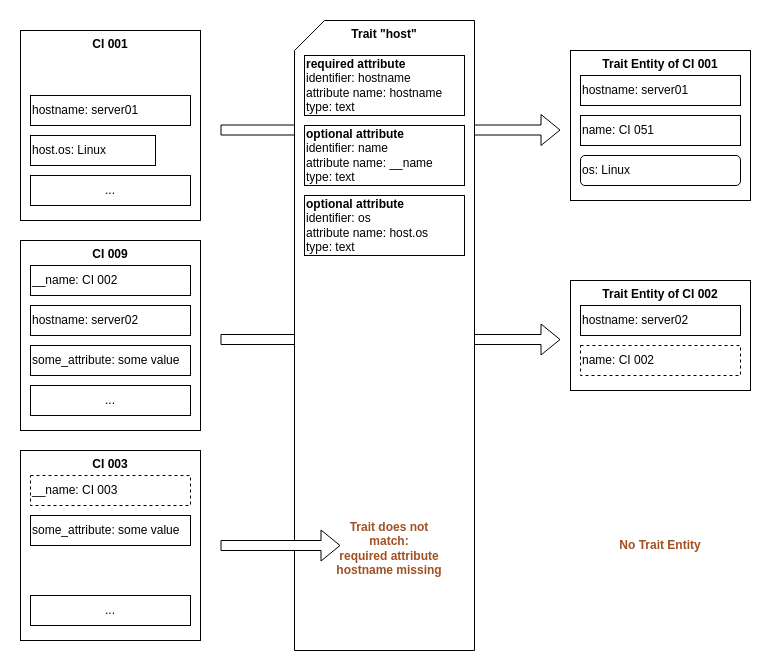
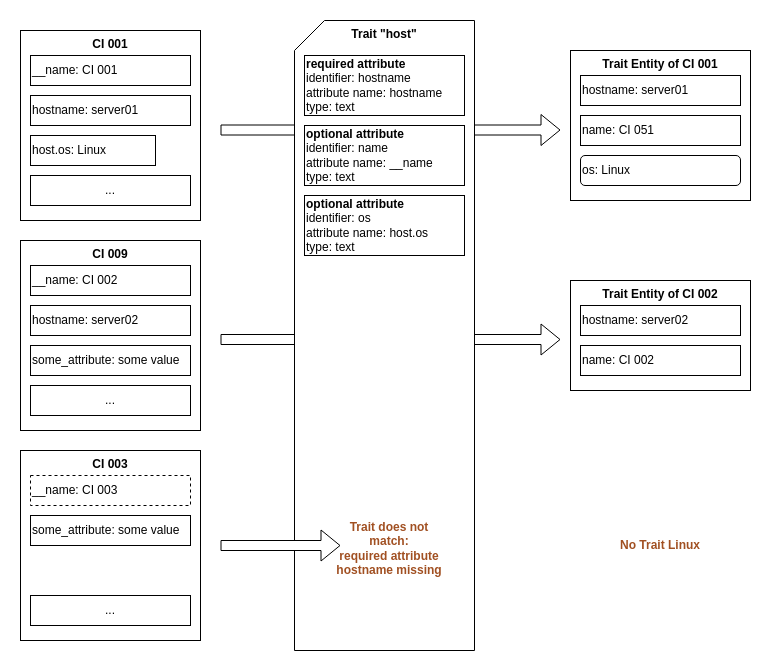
none -> (111, 71)
(661, 361) -> (661, 361)
(661, 546) -> (661, 546)
